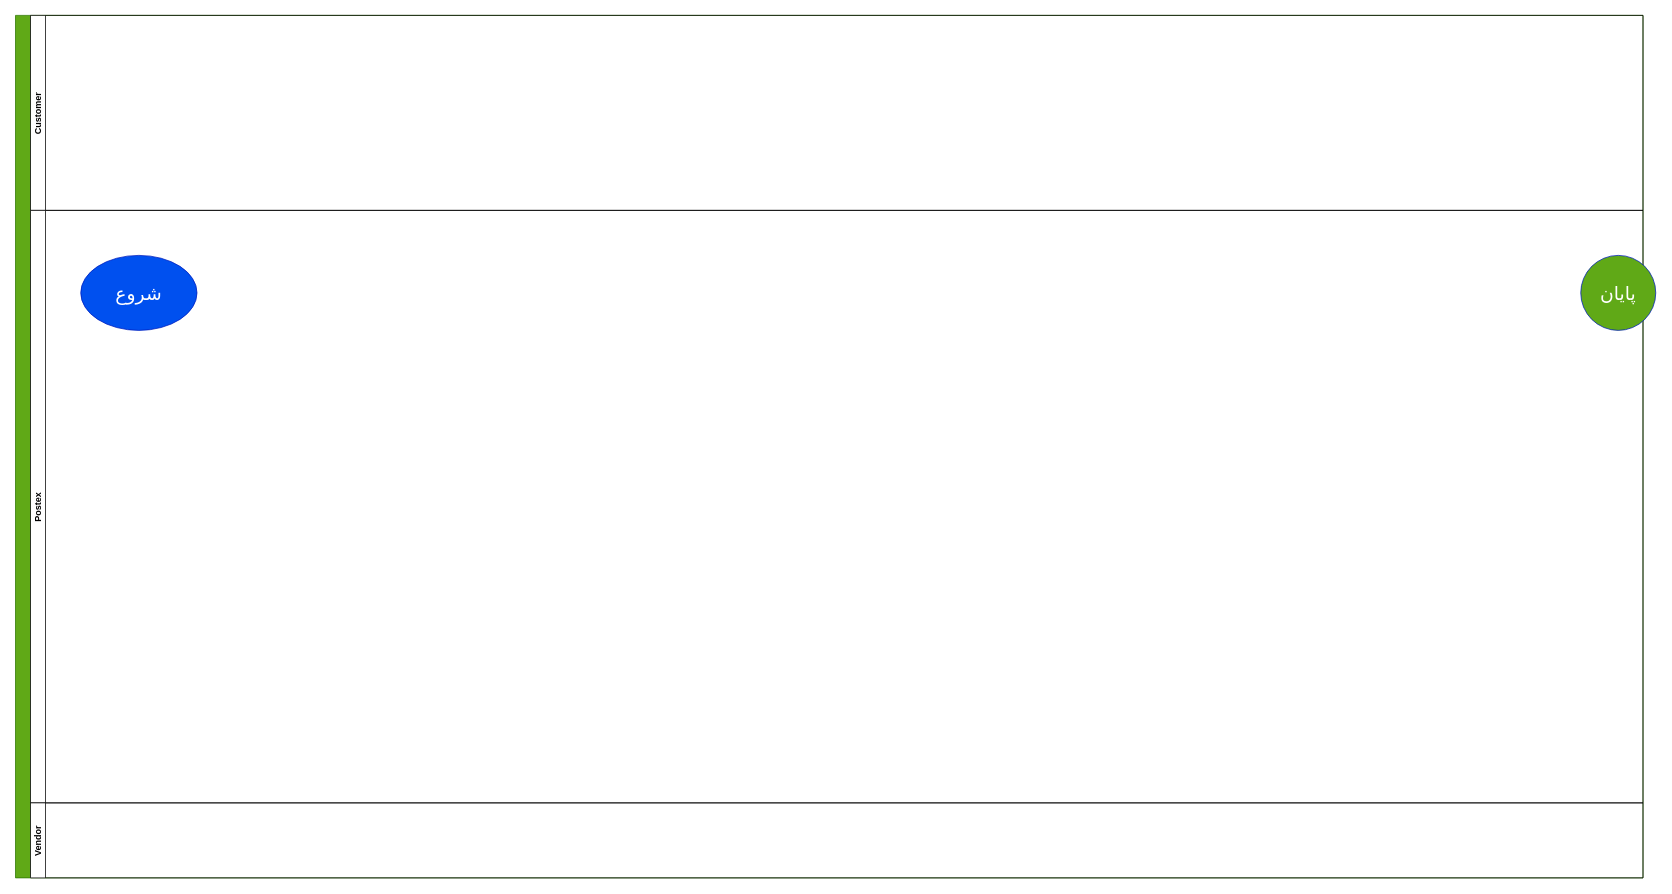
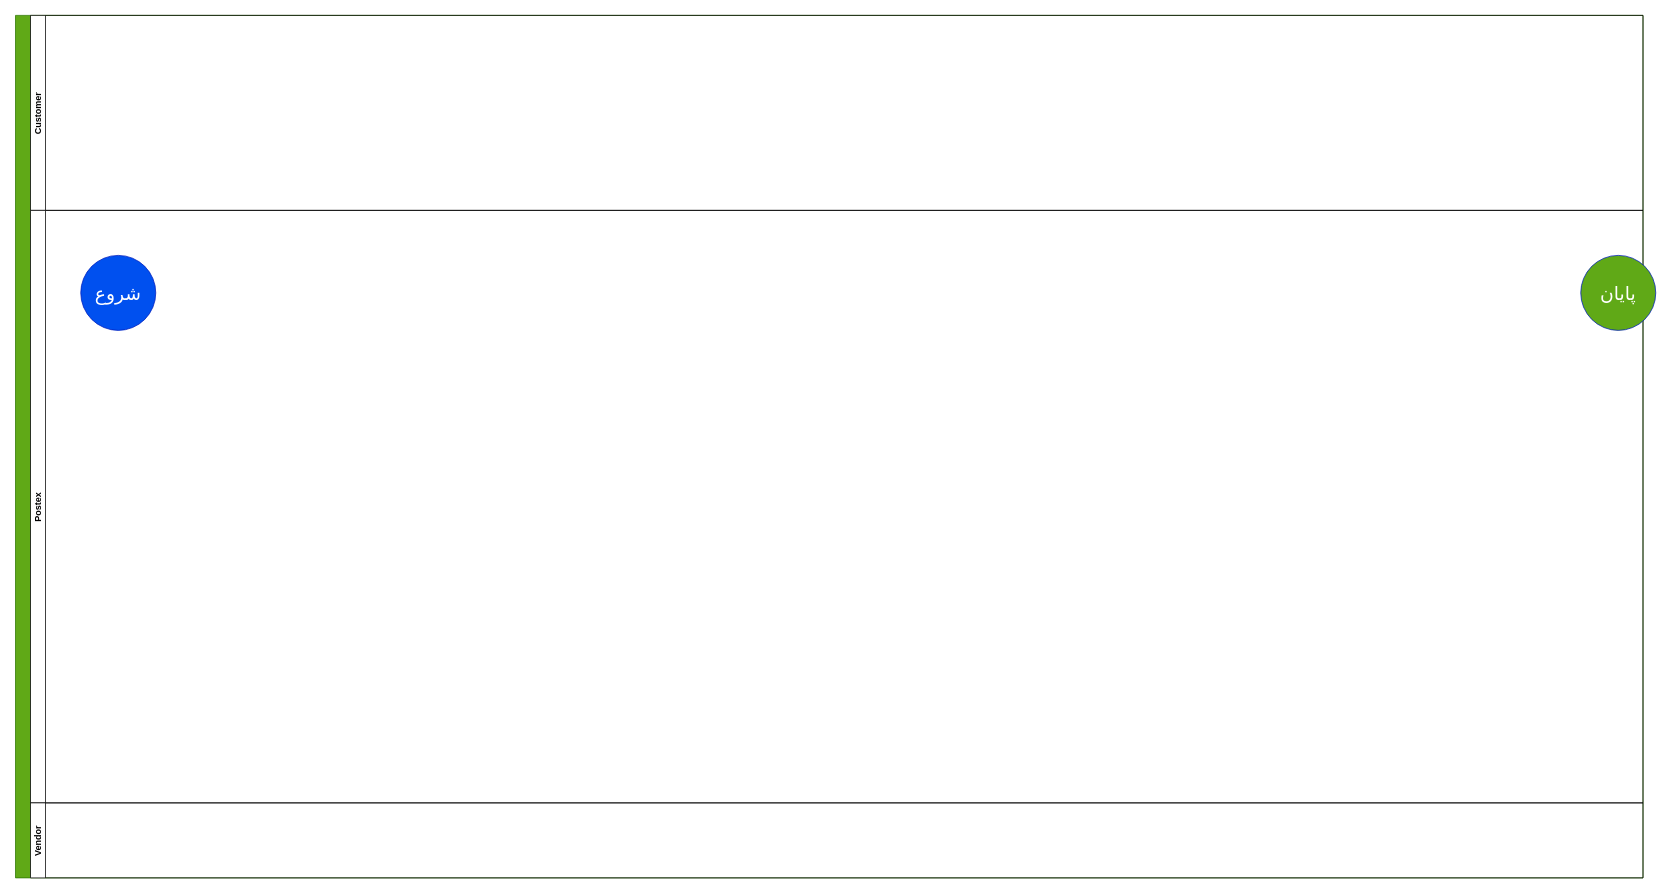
(139, 293) -> (118, 293)
